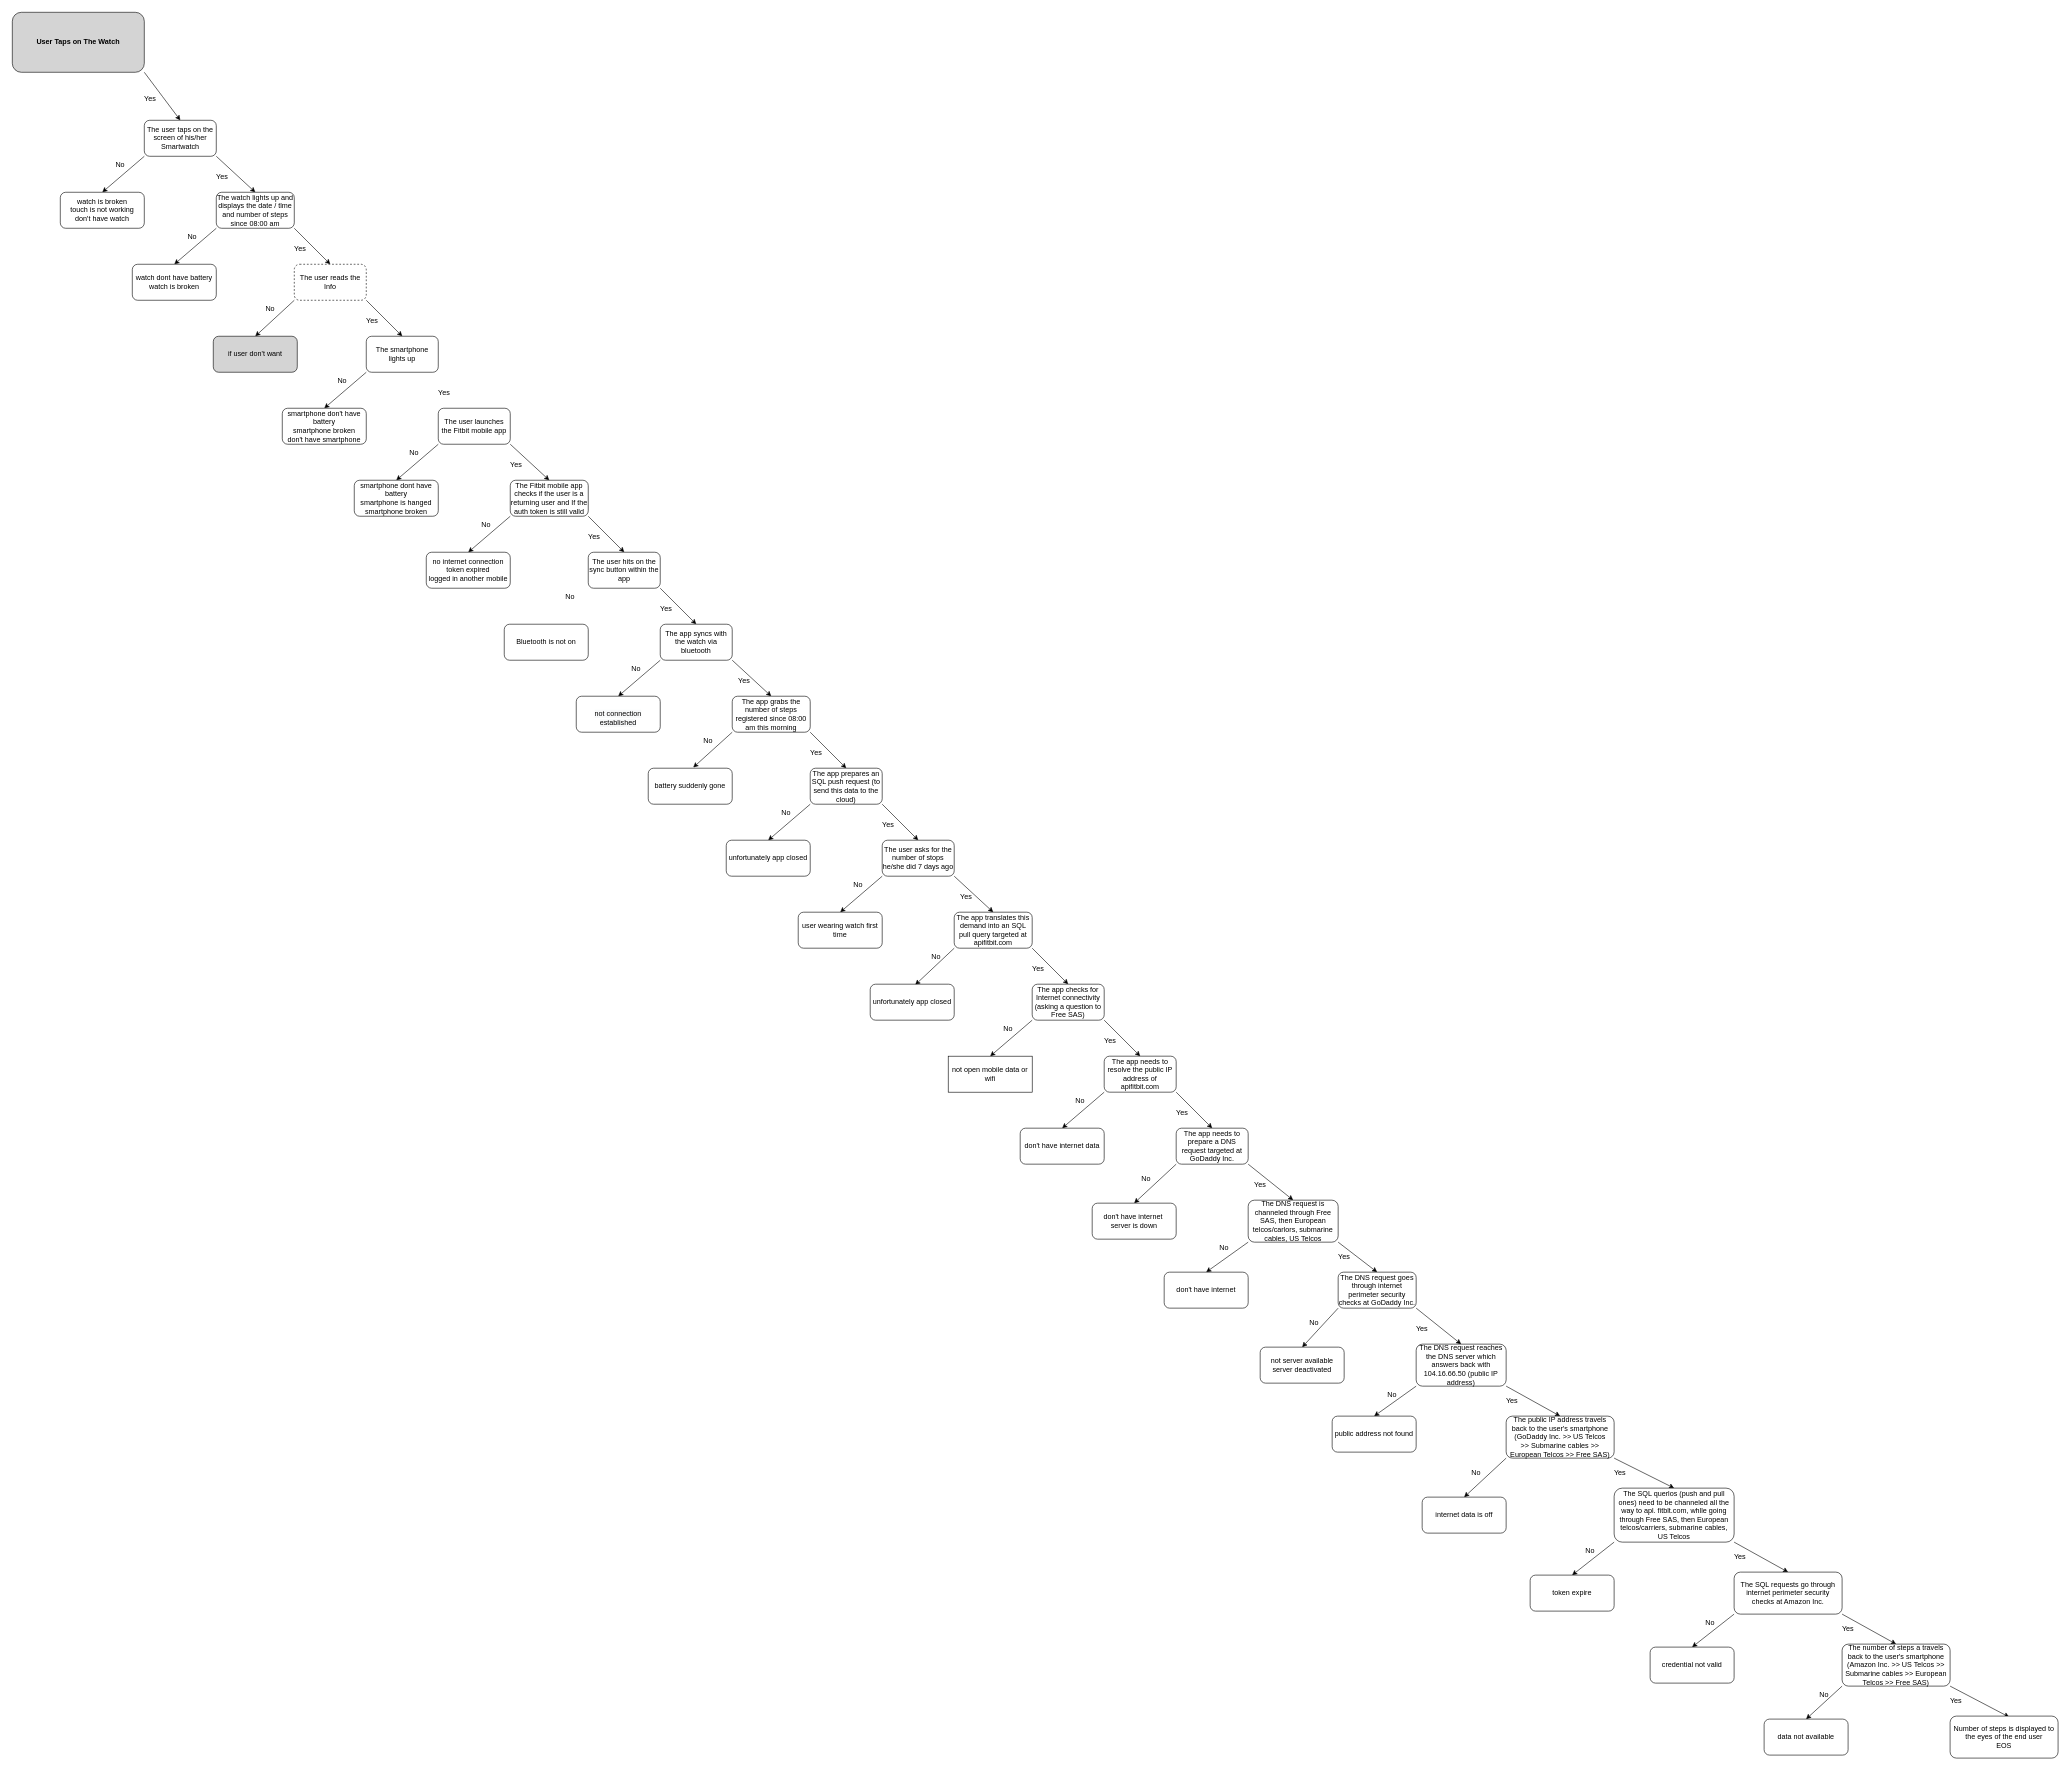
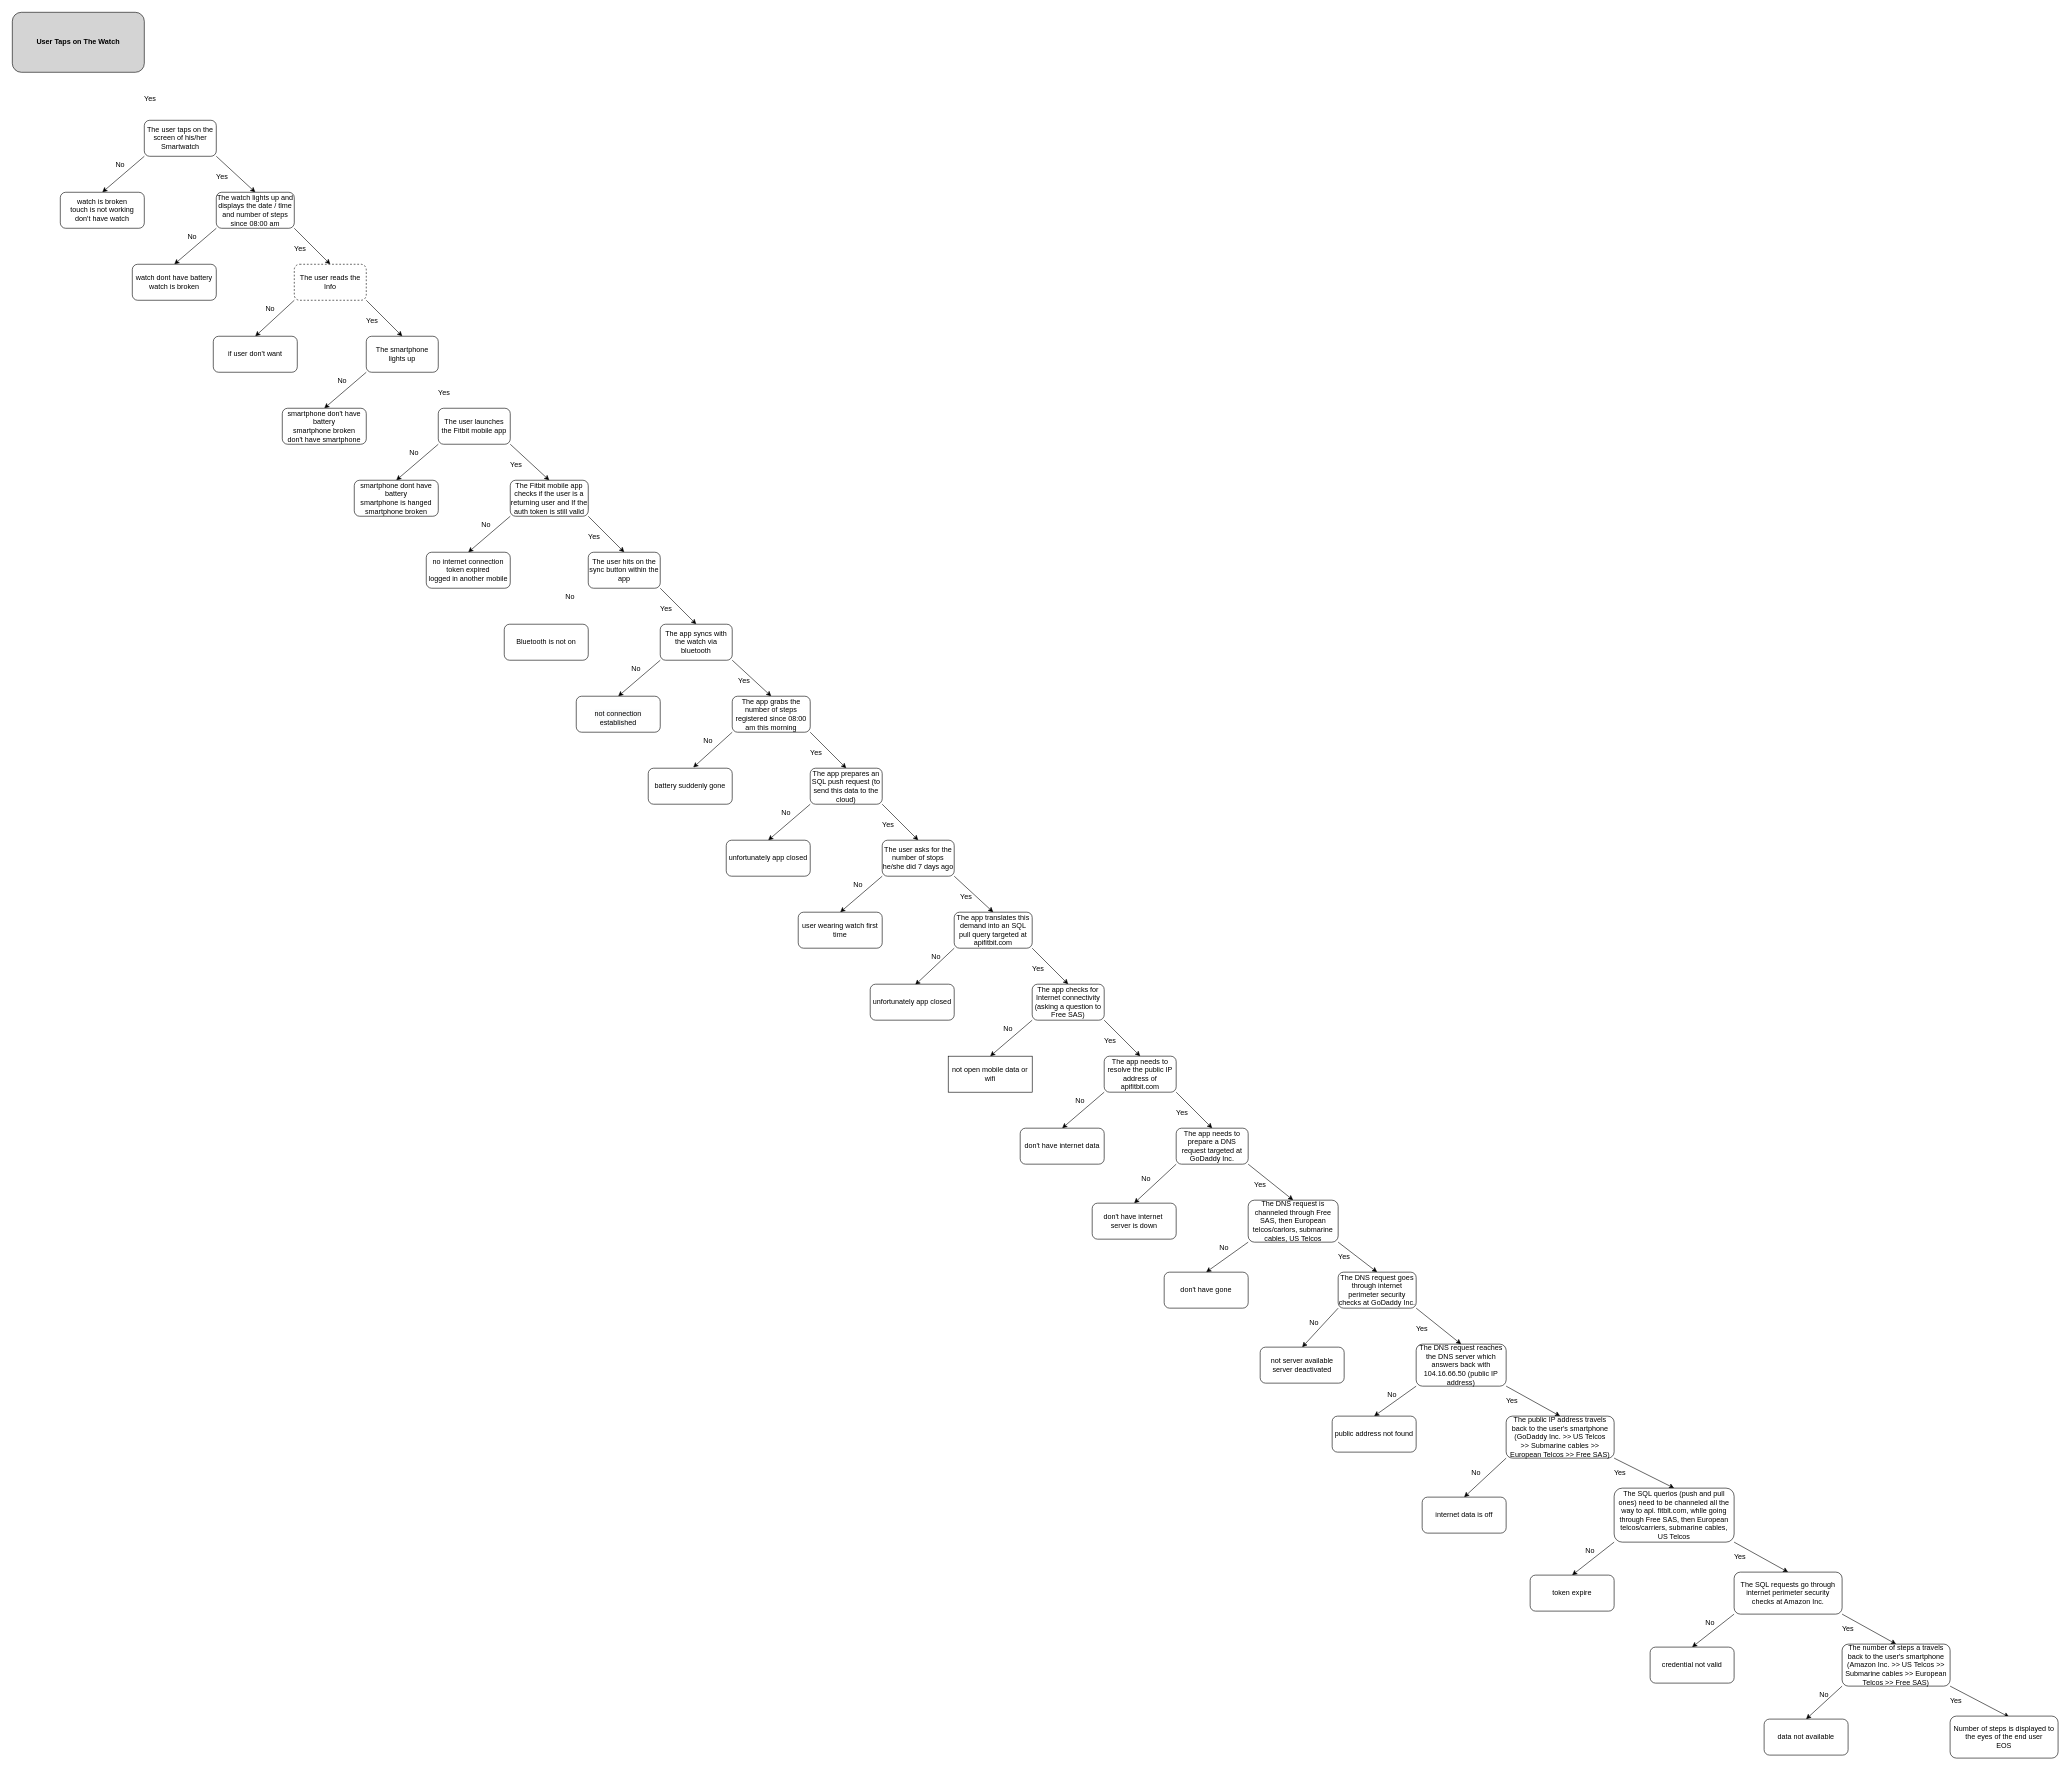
(162, 95) -> none
(255, 354) -> (255, 354)
(1206, 1290) -> (1206, 1290)
